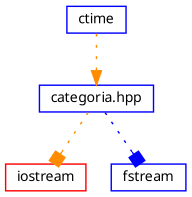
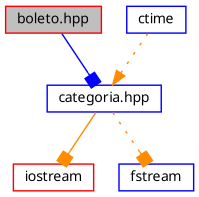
none -> (54, 20)
(75, 132) -> (83, 132)
(119, 132) -> (126, 132)
